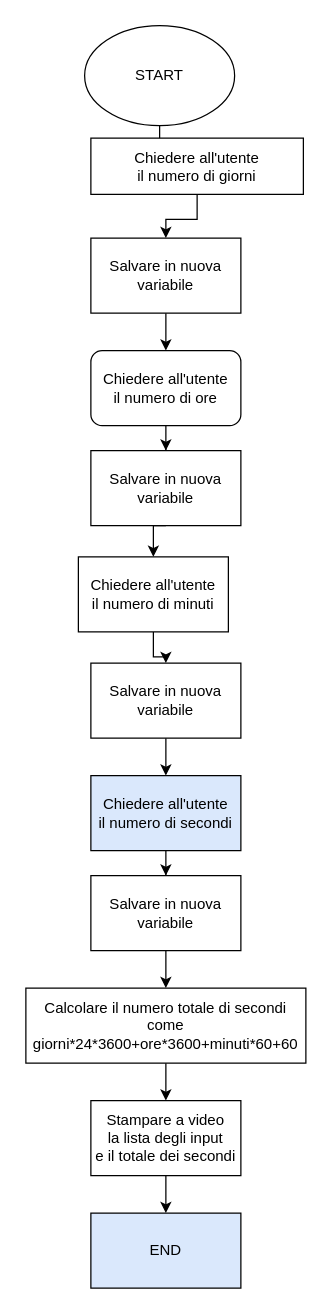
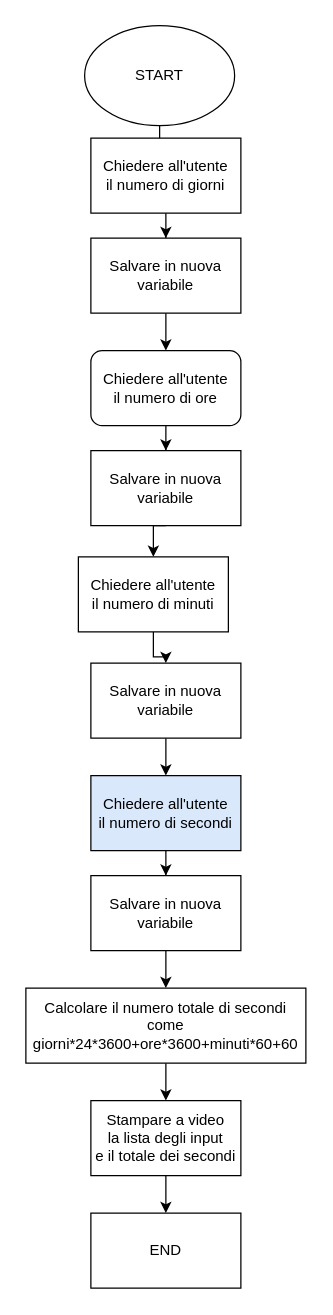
(197, 166) -> (166, 176)
(166, 1251) -> (166, 1251)
